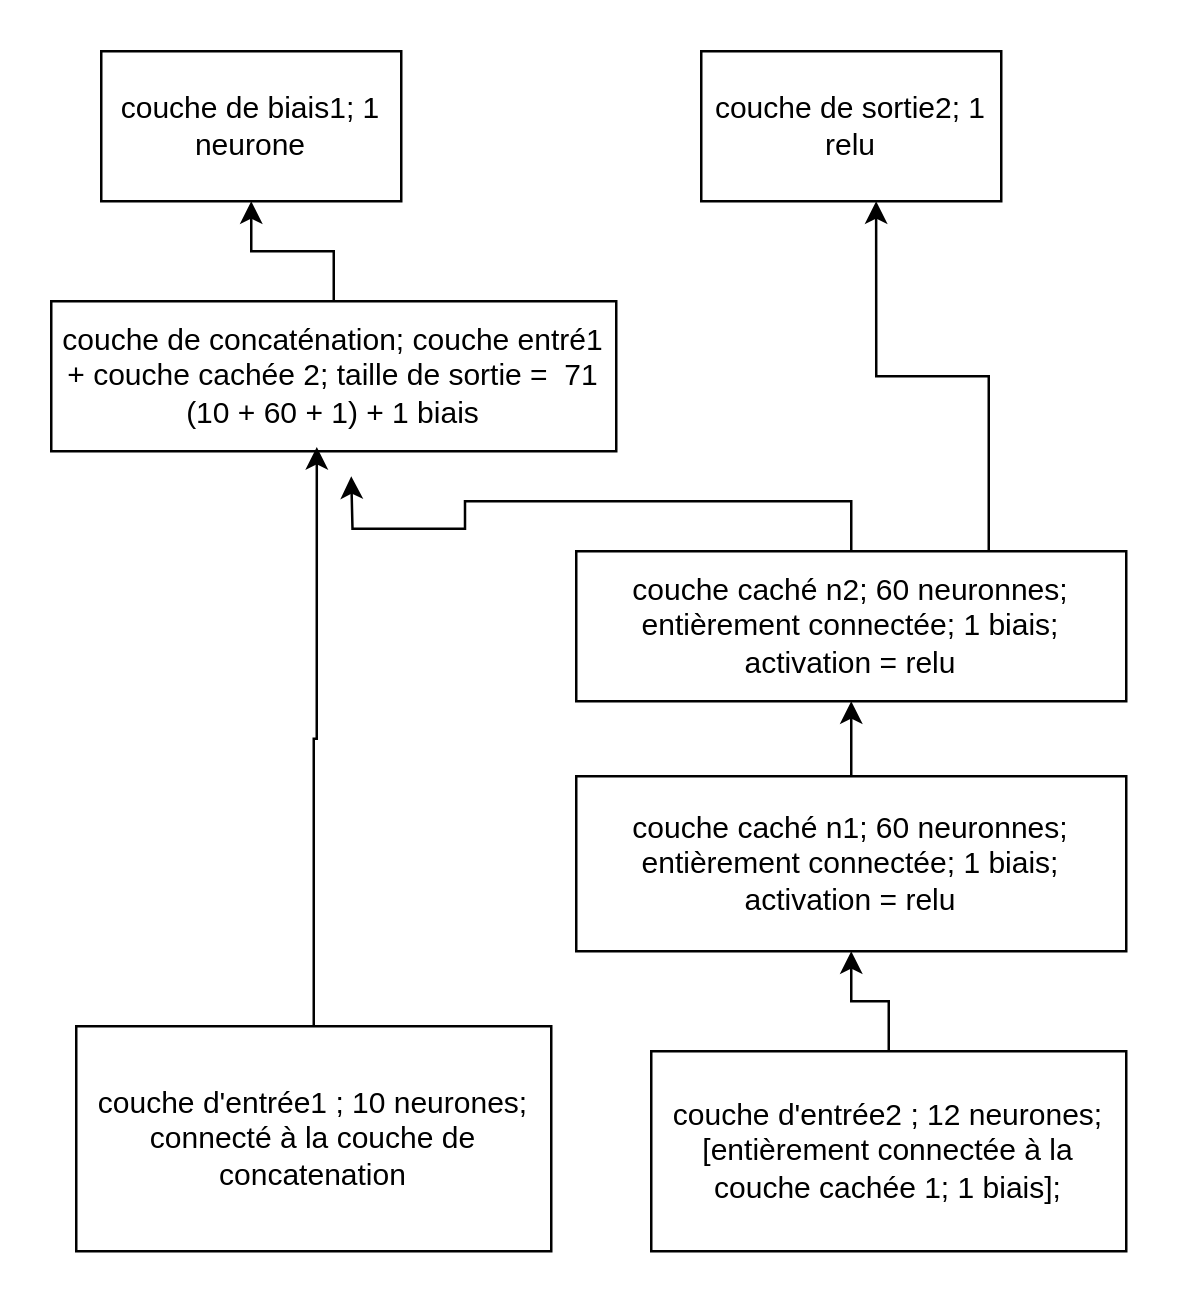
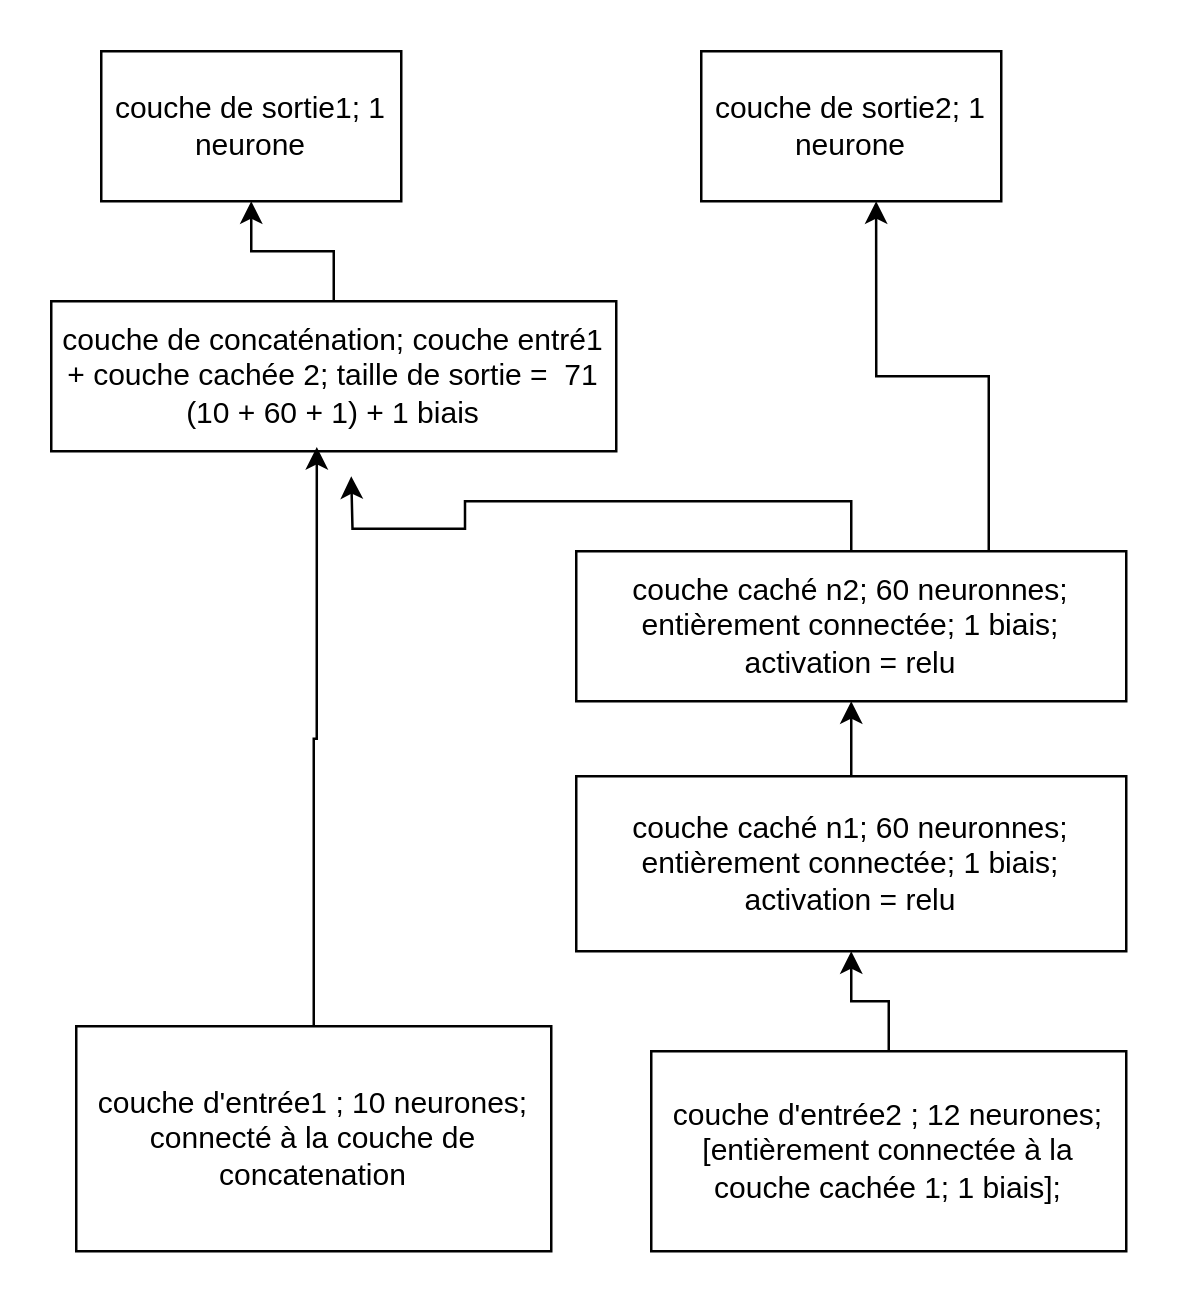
(251, 126) -> (251, 126)
(851, 126) -> (851, 126)
